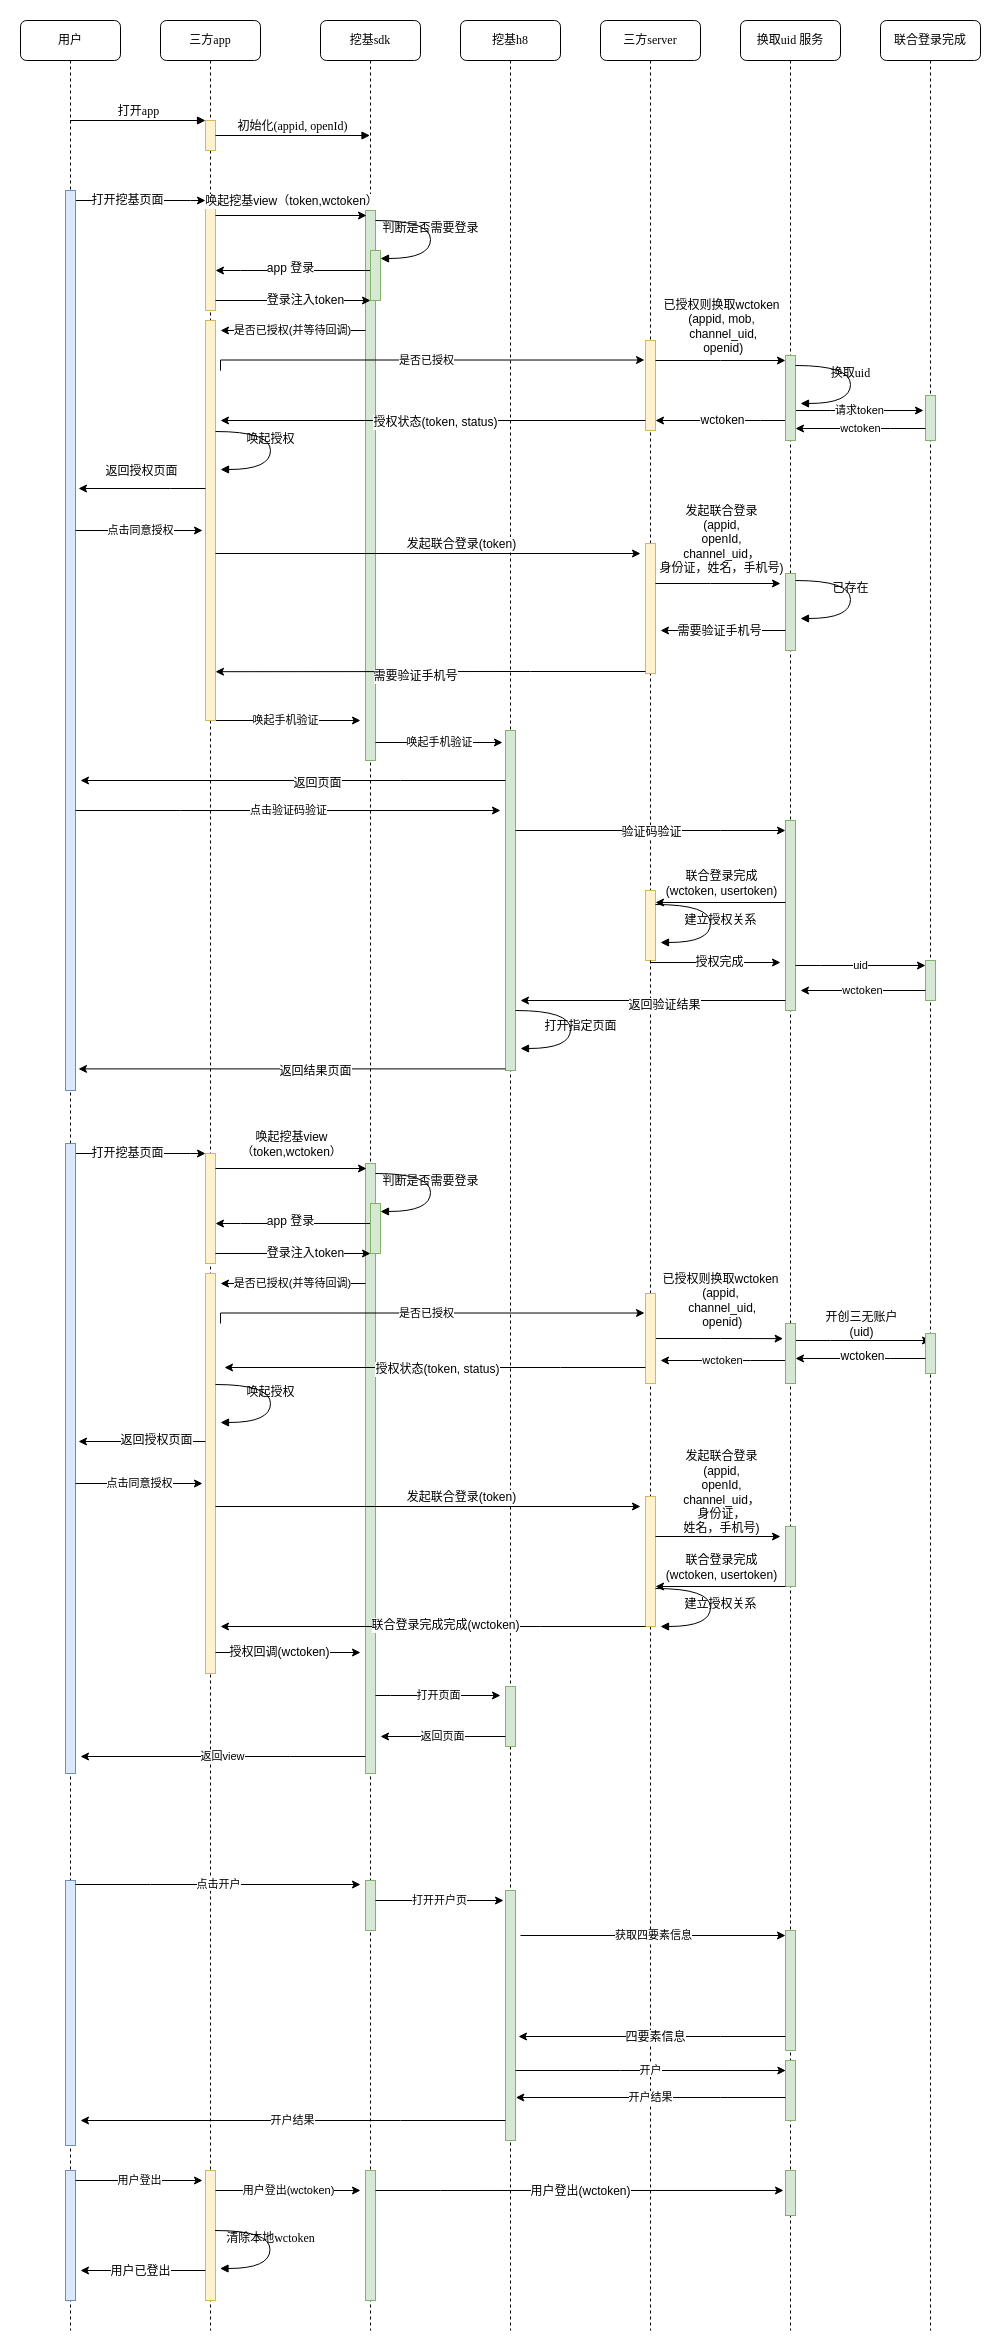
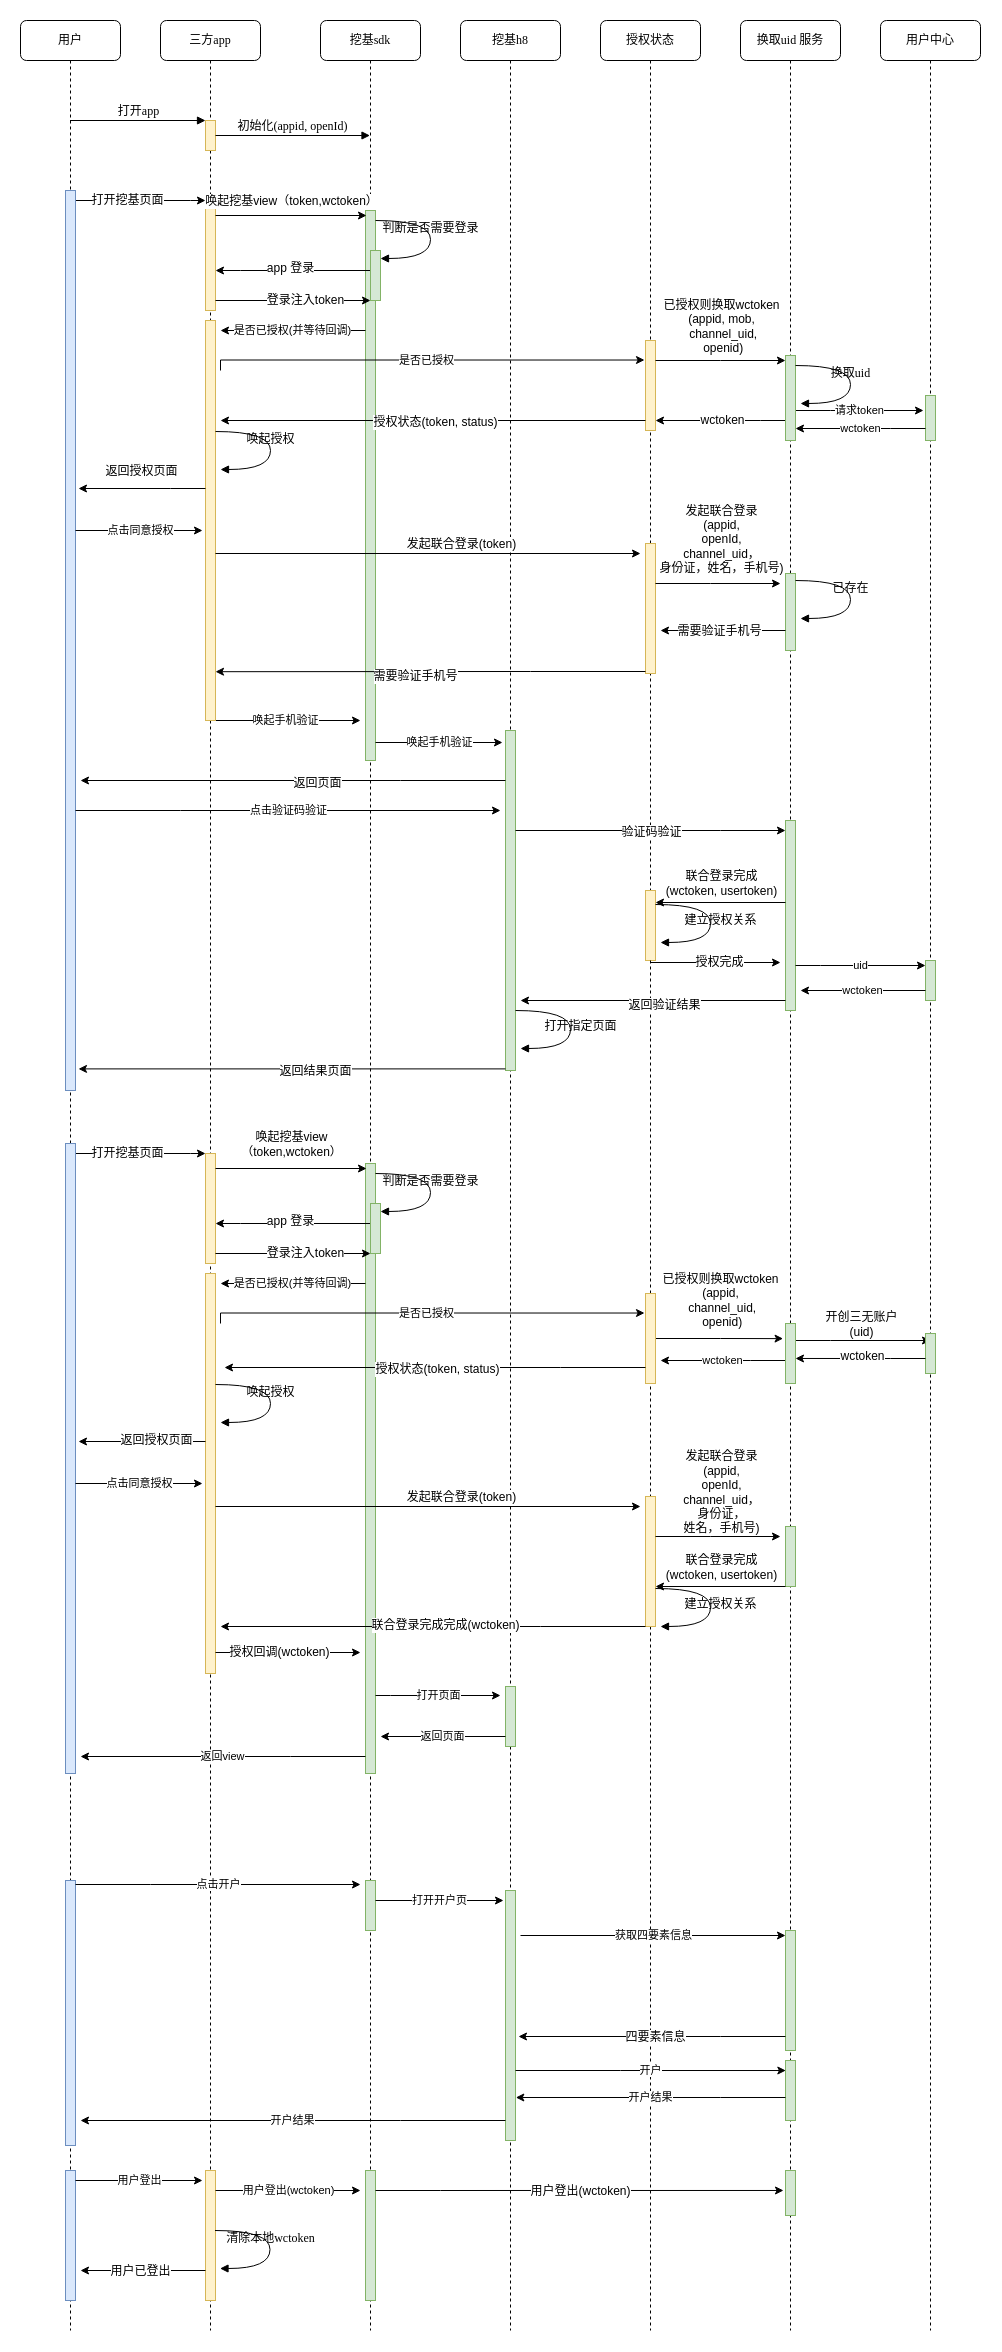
(651, 41) -> (651, 41)
(931, 41) -> (931, 41)
